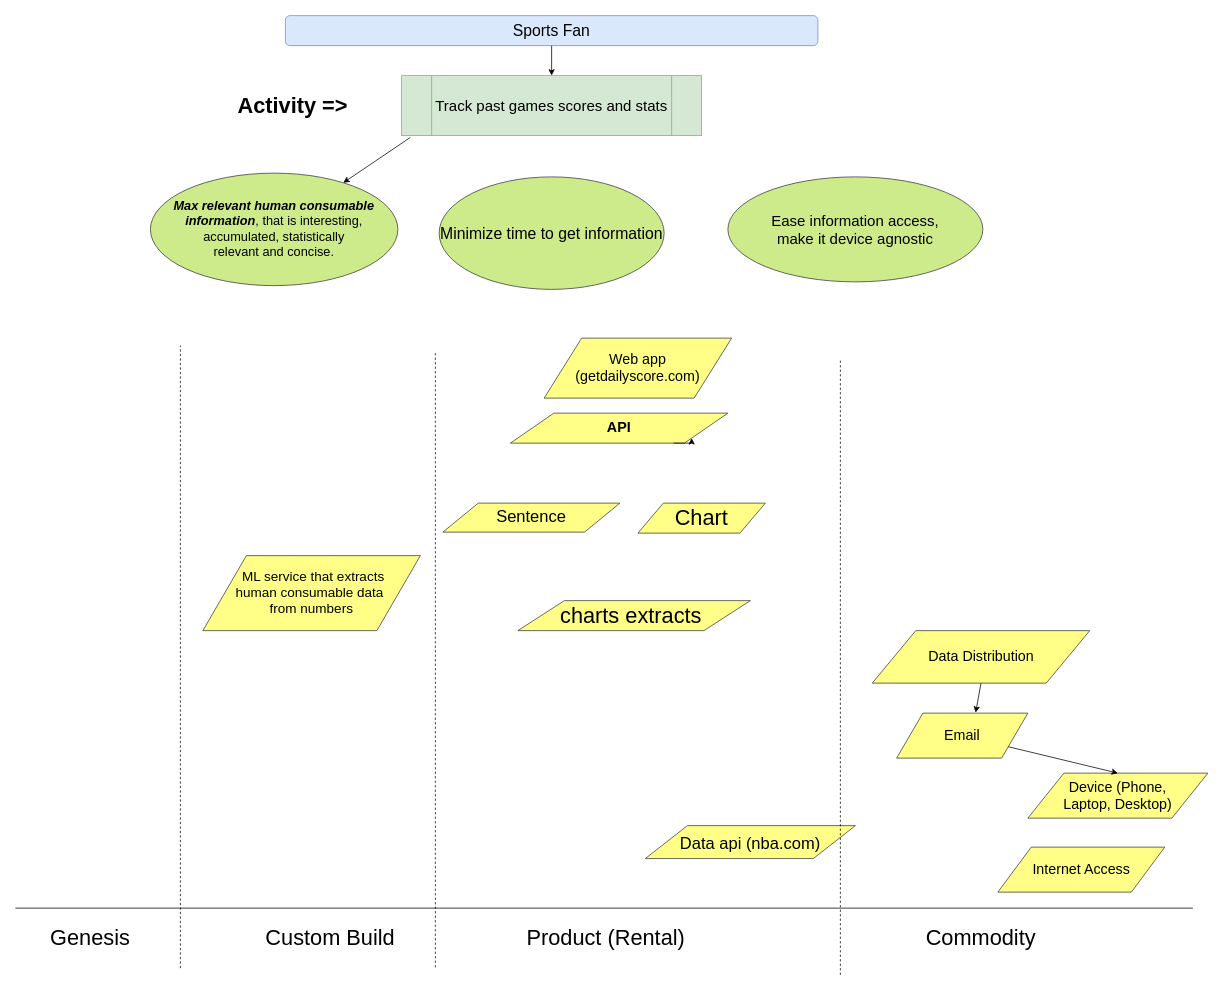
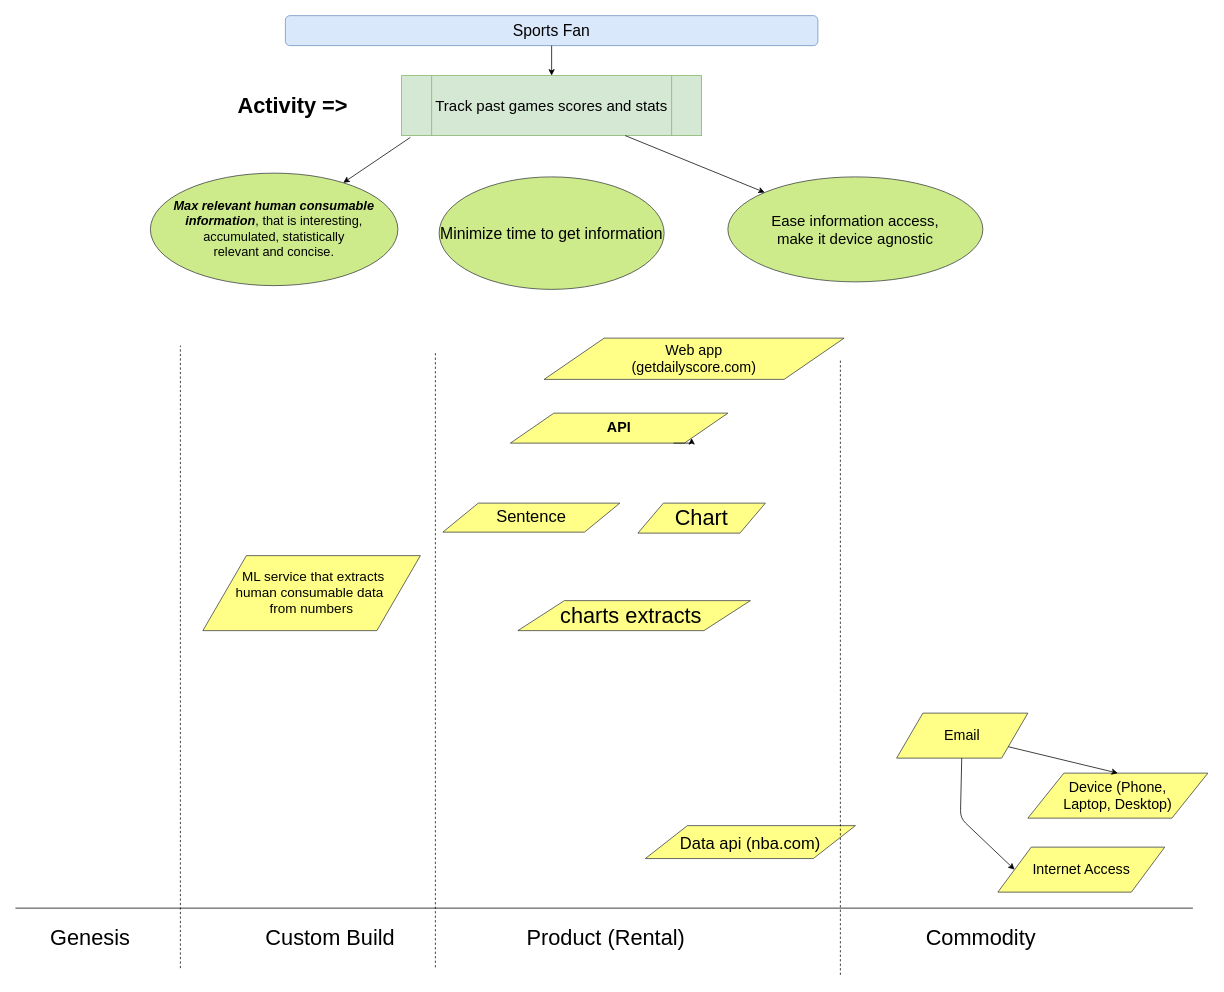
none -> (692, 163)
(638, 368) -> (694, 359)
(981, 657) -> none
(979, 695) -> none
none -> (980, 836)
